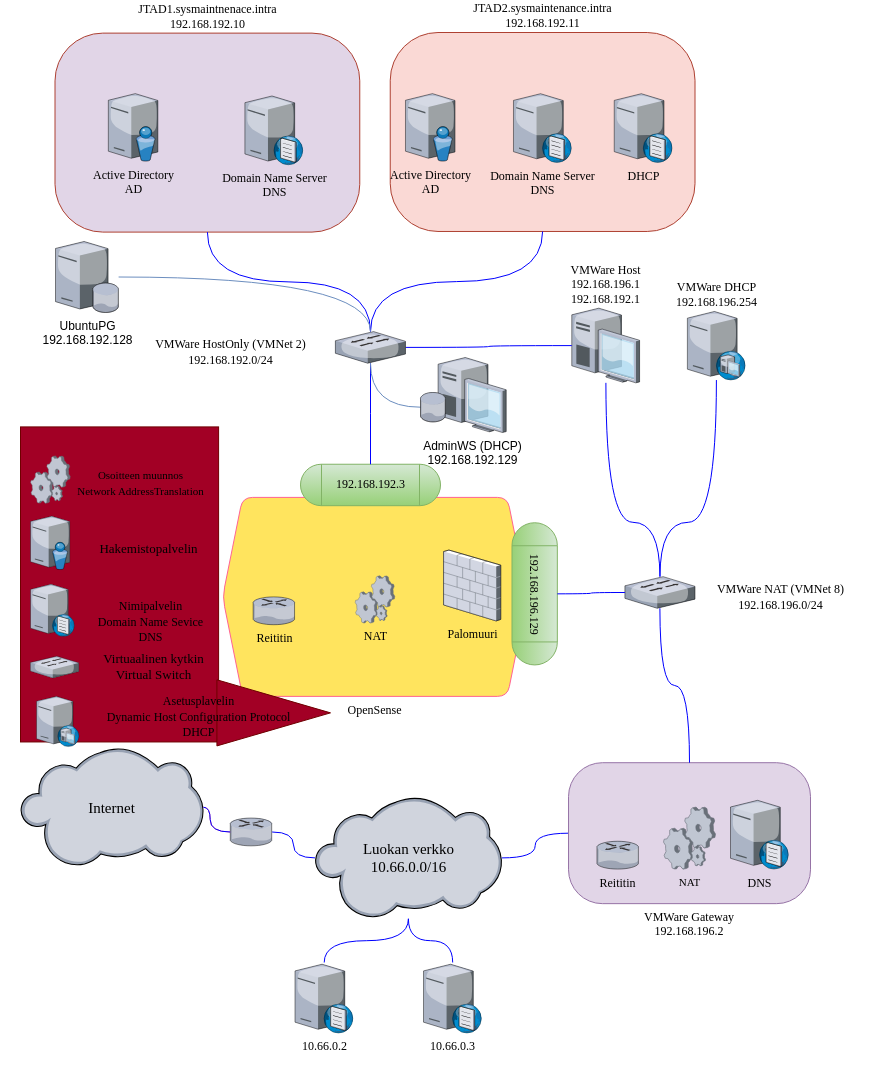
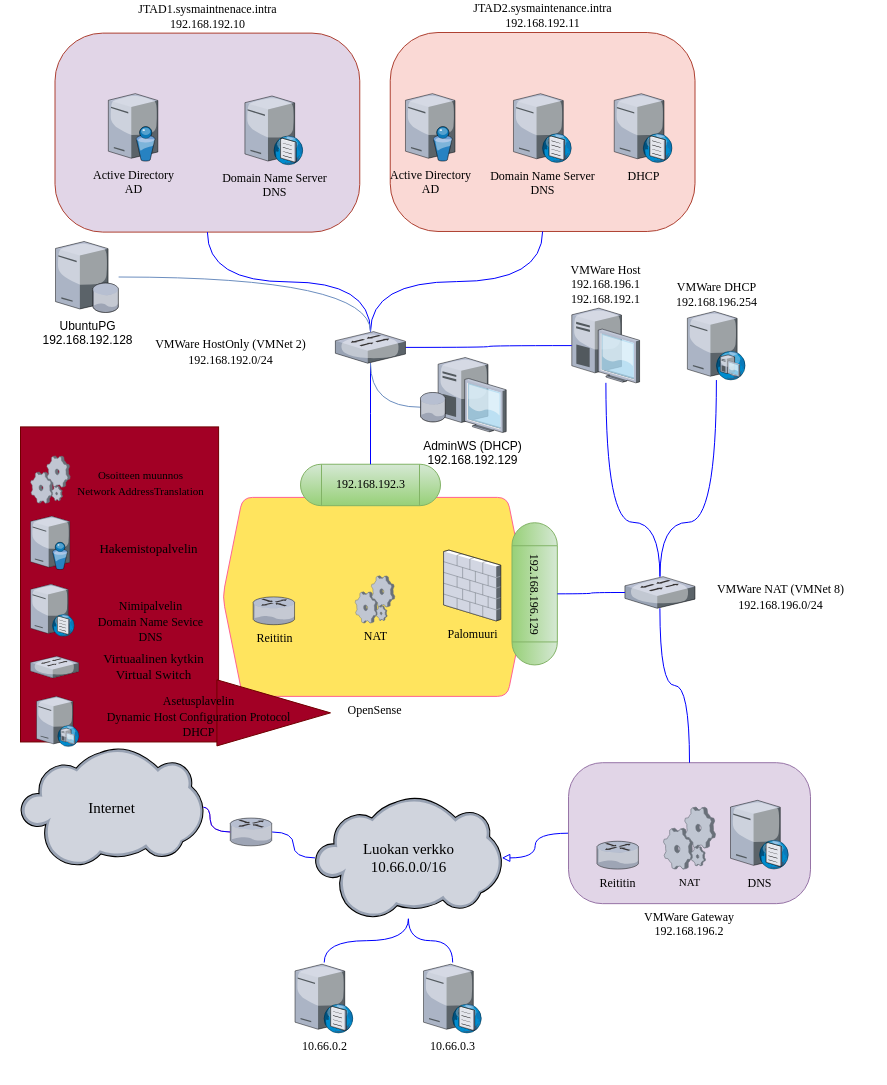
(519, 857) -> (524, 857)
